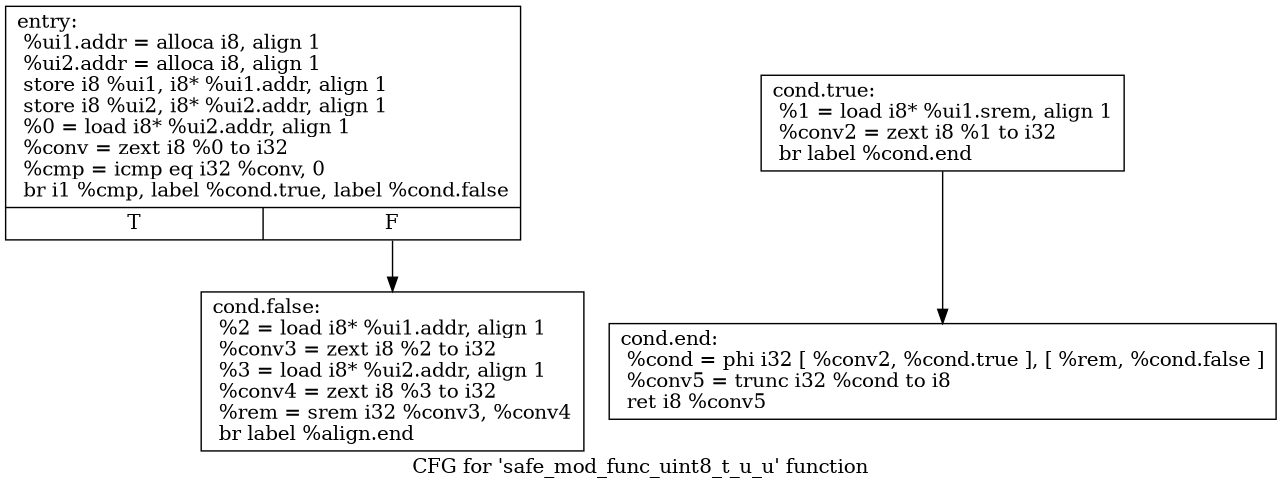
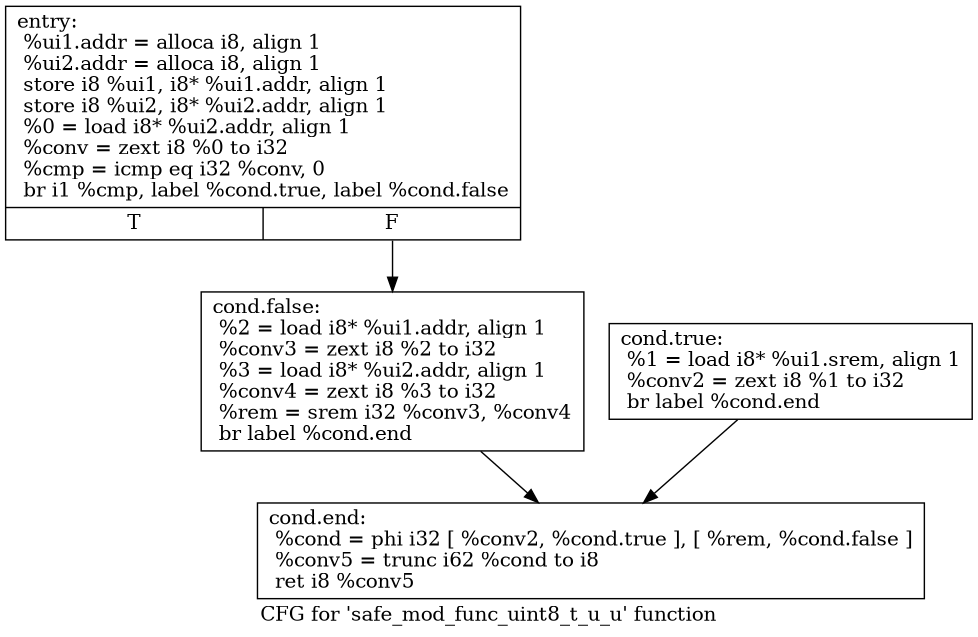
(786, 381) -> (434, 561)
(314, 434) -> (312, 434)
none -> (504, 472)
